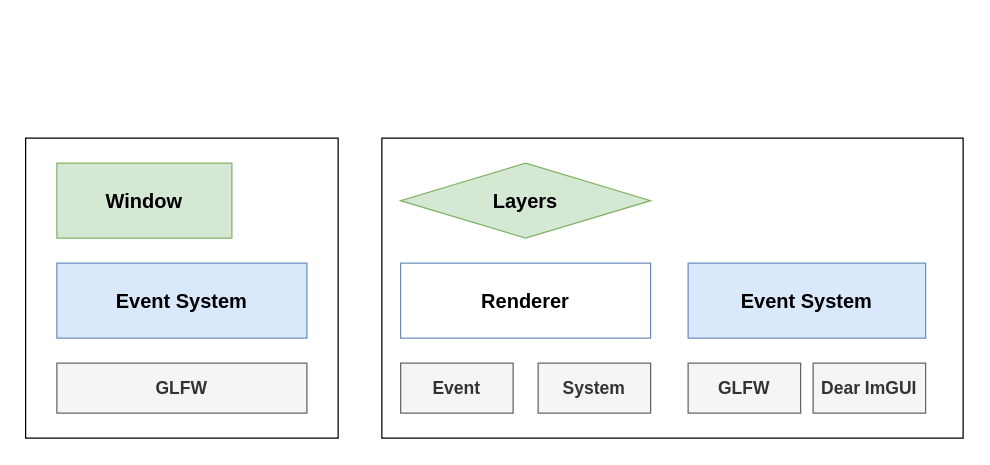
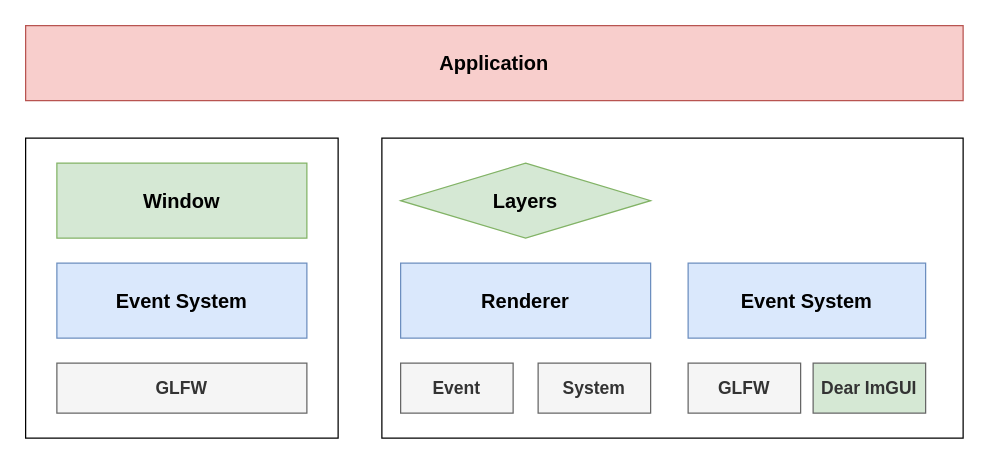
none -> (494, 63)
(144, 201) -> (182, 201)
(526, 301) -> (526, 301)
(869, 388) -> (869, 388)
